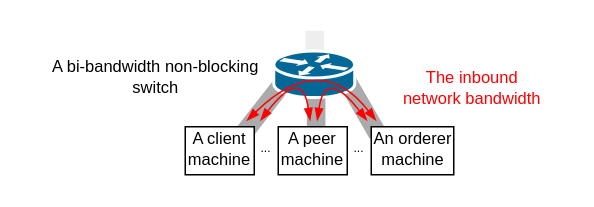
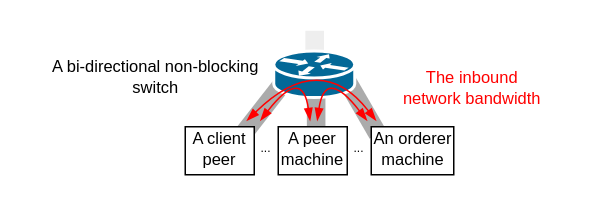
(156, 77) -> (156, 77)
(220, 149) -> (220, 149)
